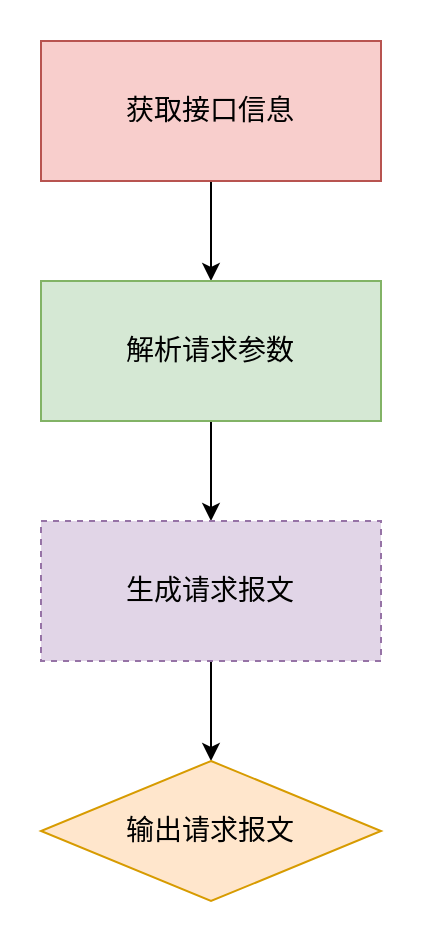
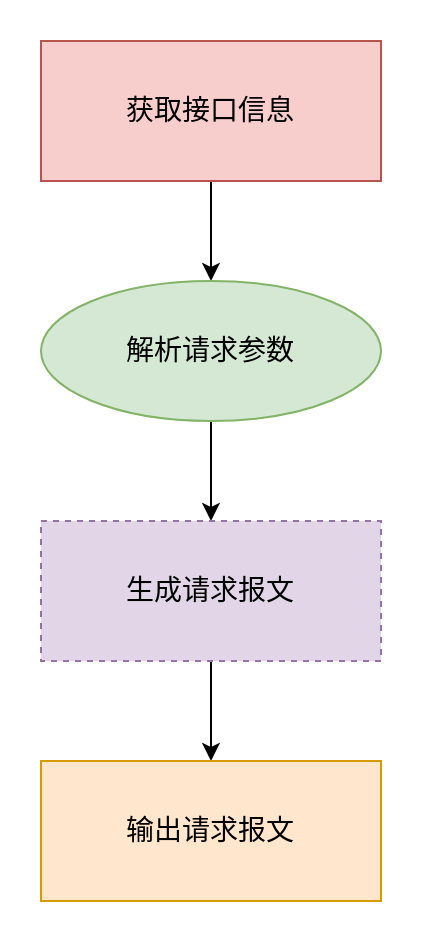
(211, 351) -> (211, 351)
(211, 831) -> (211, 831)
